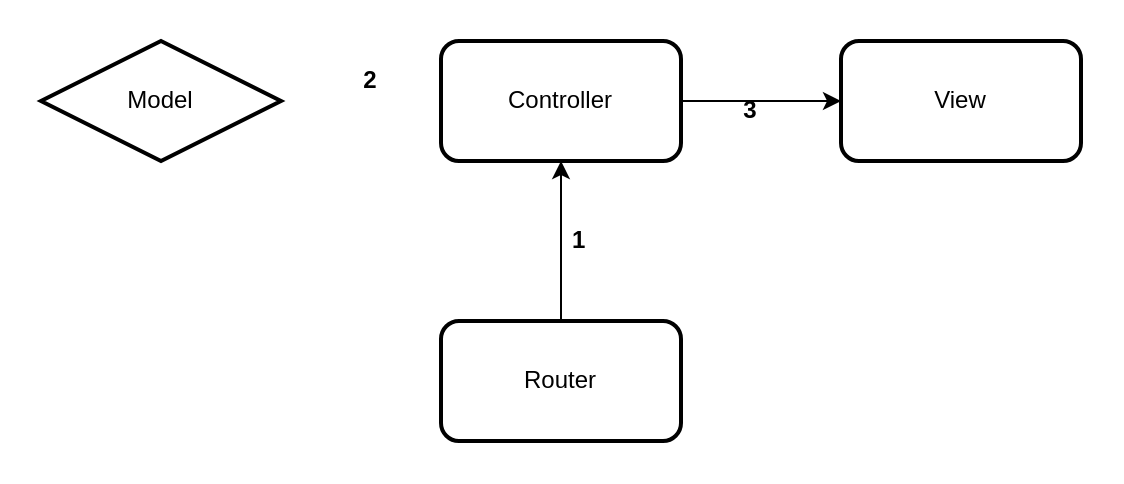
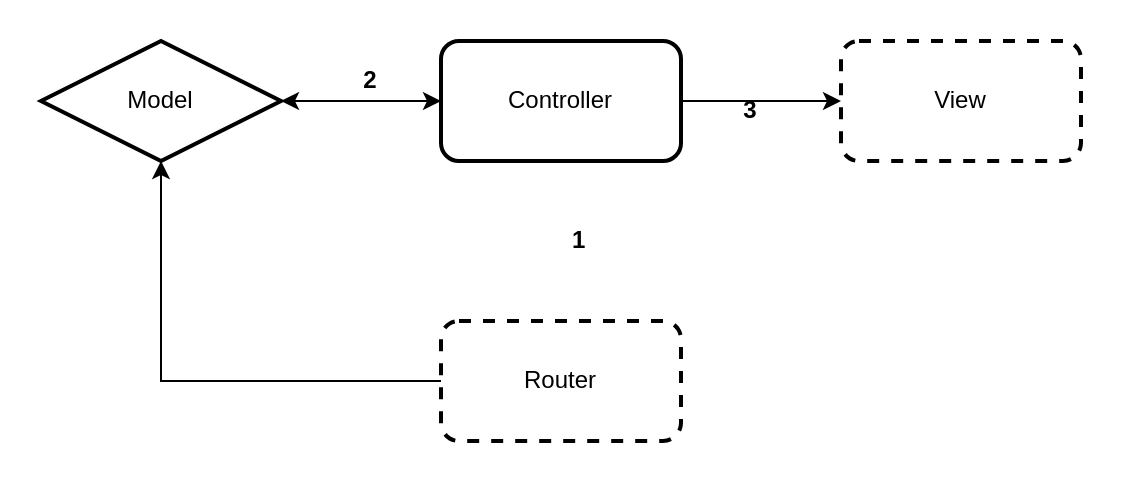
none -> (361, 101)
(961, 101) -> (961, 101)
(561, 247) -> (198, 381)
(561, 381) -> (561, 381)
